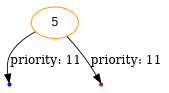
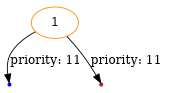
(55, 23) -> (55, 23)
